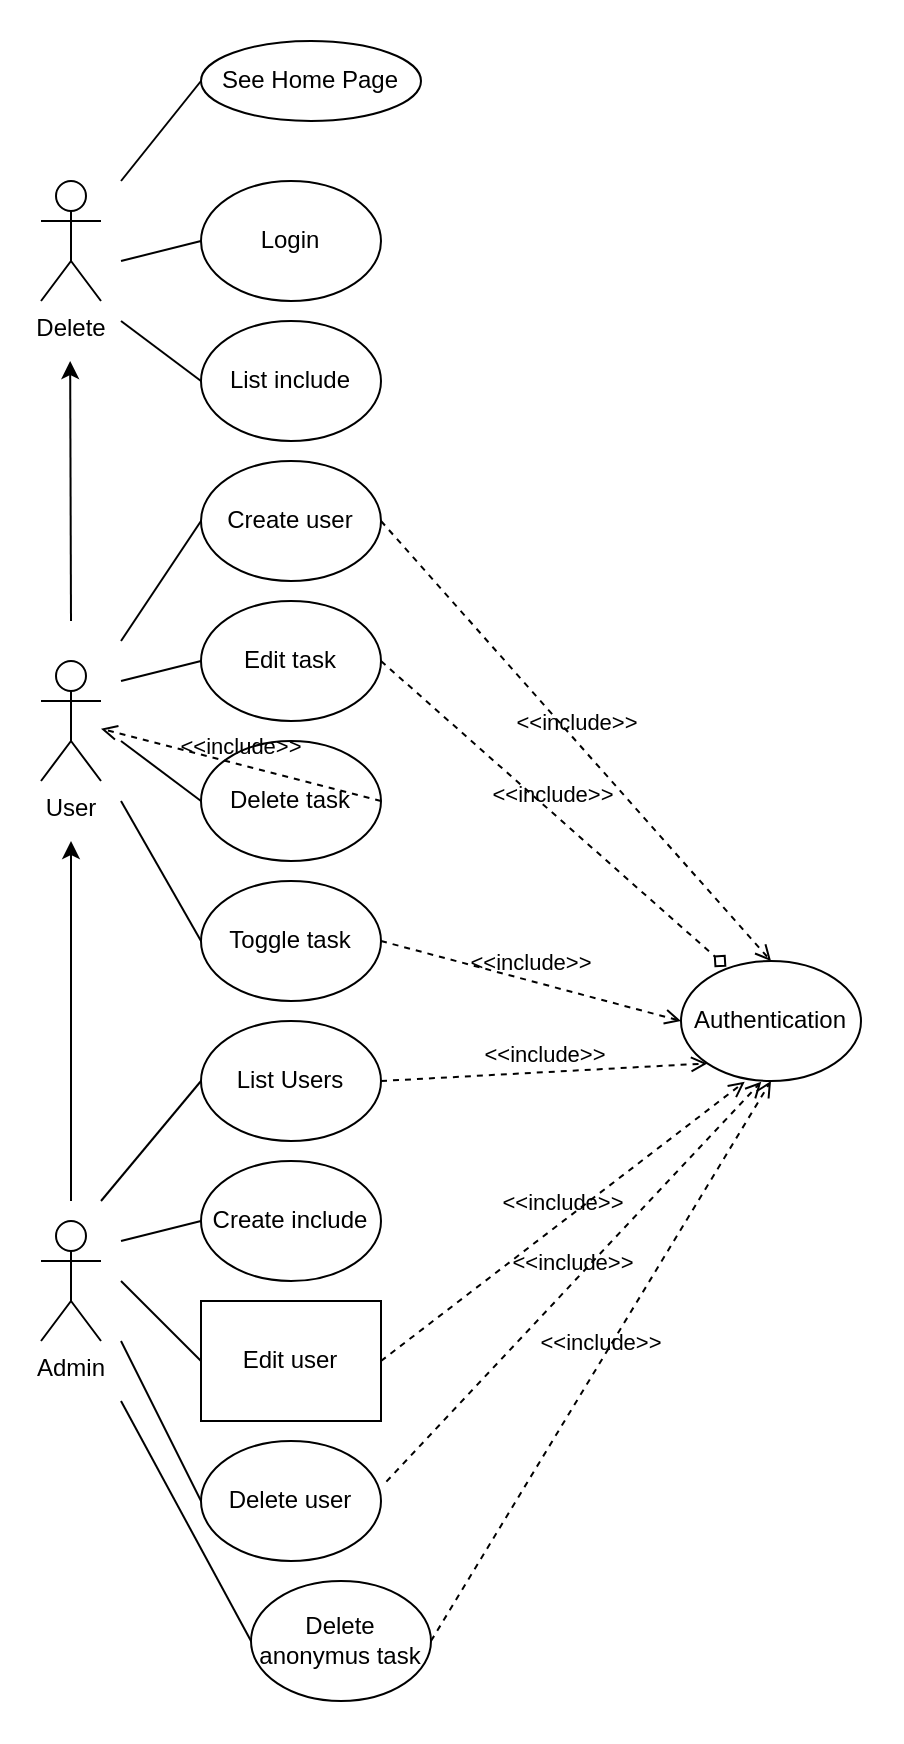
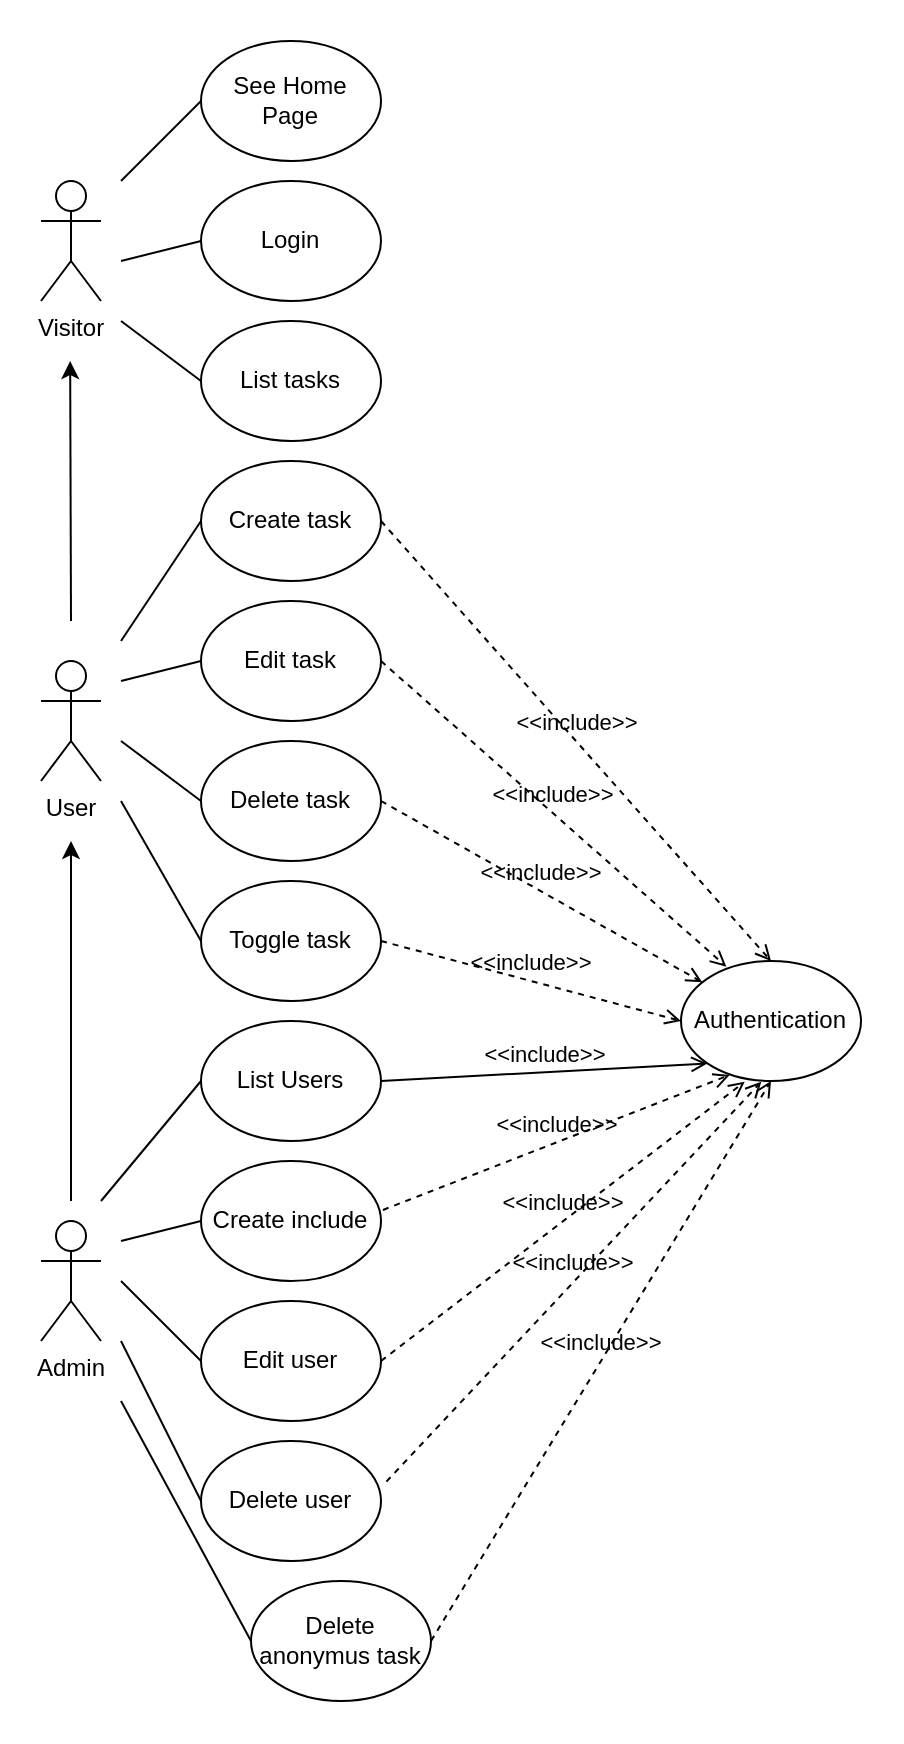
(311, 81) -> (291, 101)
(72, 329) -> (72, 329)
(291, 381) -> (291, 381)
(291, 521) -> (291, 521)
(243, 765) -> (540, 891)
(714, 956) -> (718, 959)
(544, 1072) -> (544, 1072)
none -> (554, 1143)
(291, 1361) -> (291, 1361)
